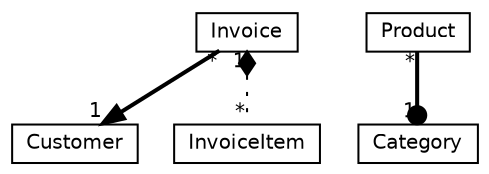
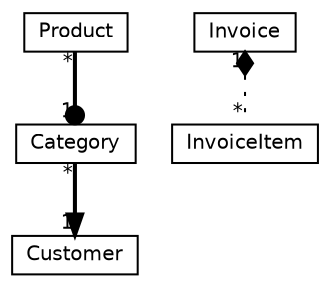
(170, 82) -> (75, 188)
